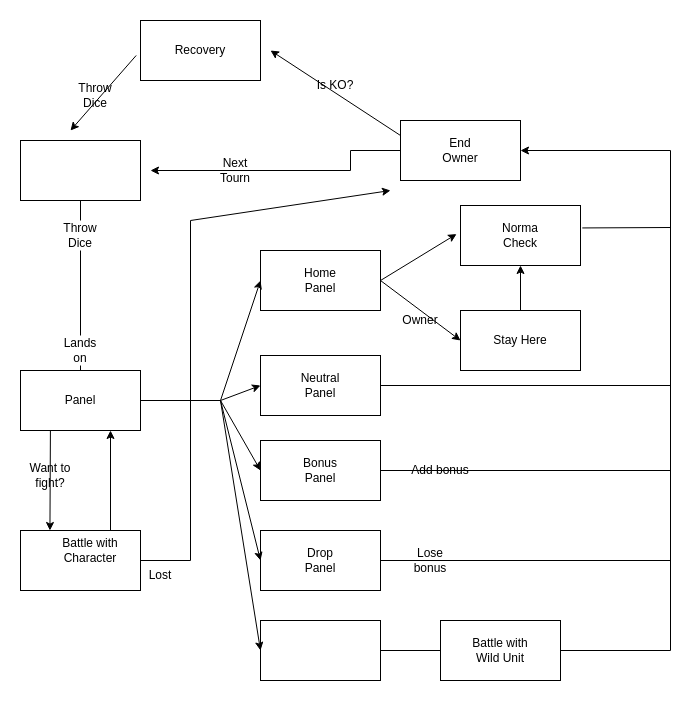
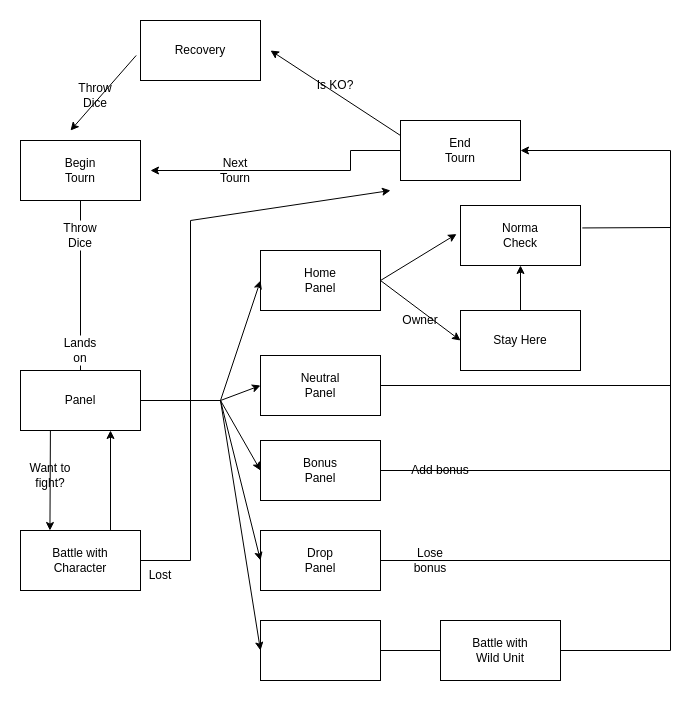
(461, 151) -> (461, 151)
none -> (81, 171)
(91, 551) -> (81, 561)
